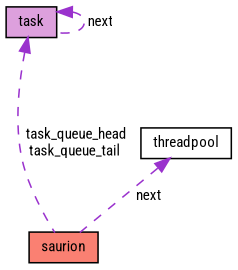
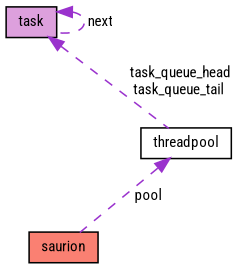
(20, 146) -> (115, 87)
(147, 196) -> (147, 196)
